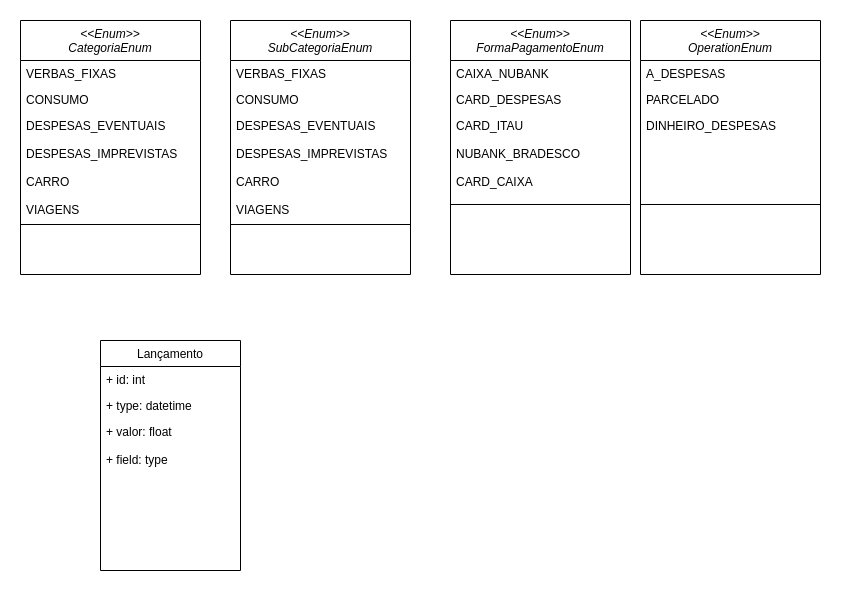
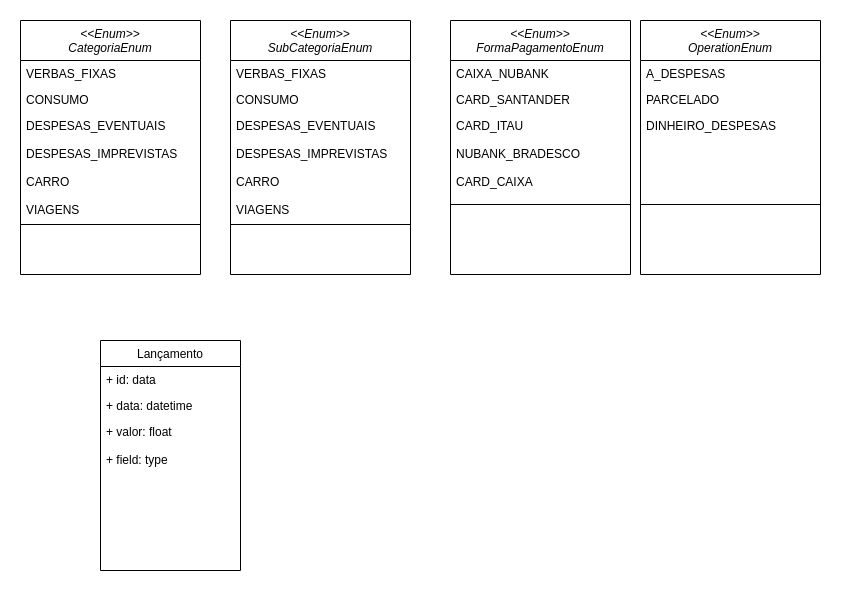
(500, 100) -> (503, 100)
(128, 380) -> (133, 380)
(154, 406) -> (154, 406)
